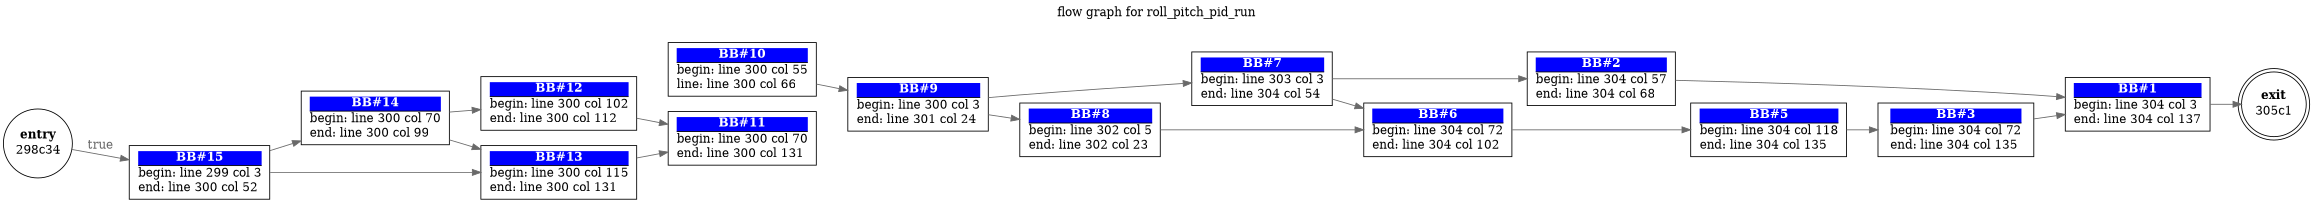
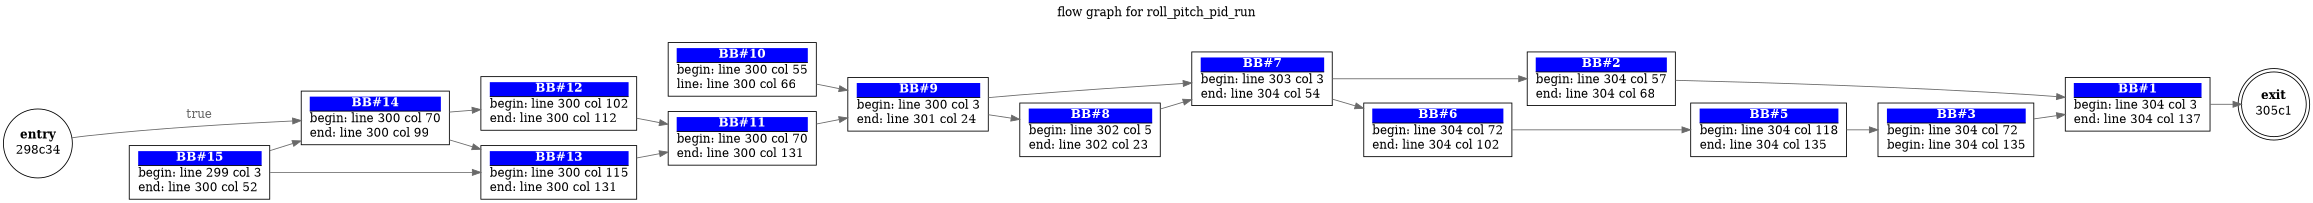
none -> (828, 122)
(1258, 130) -> (1172, 106)
(1954, 145) -> (1956, 145)
(96, 154) -> (182, 127)
